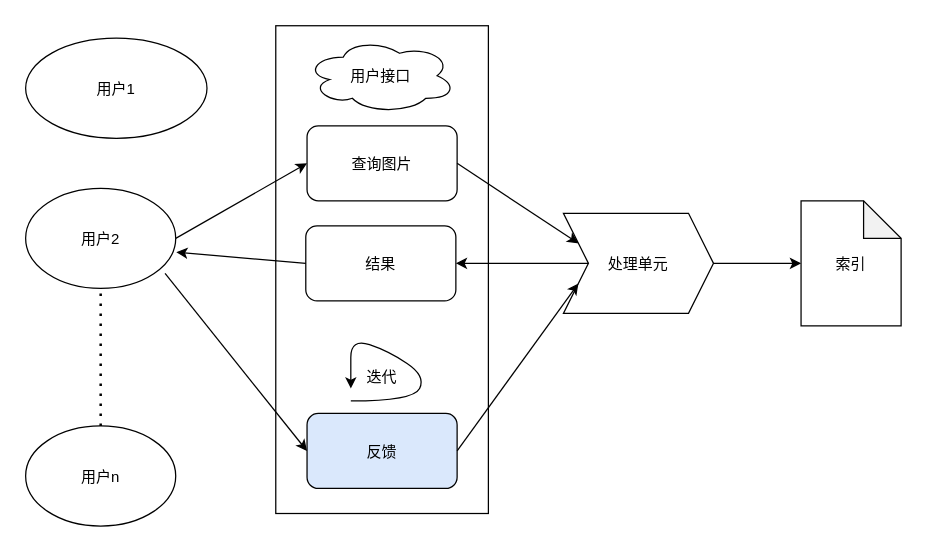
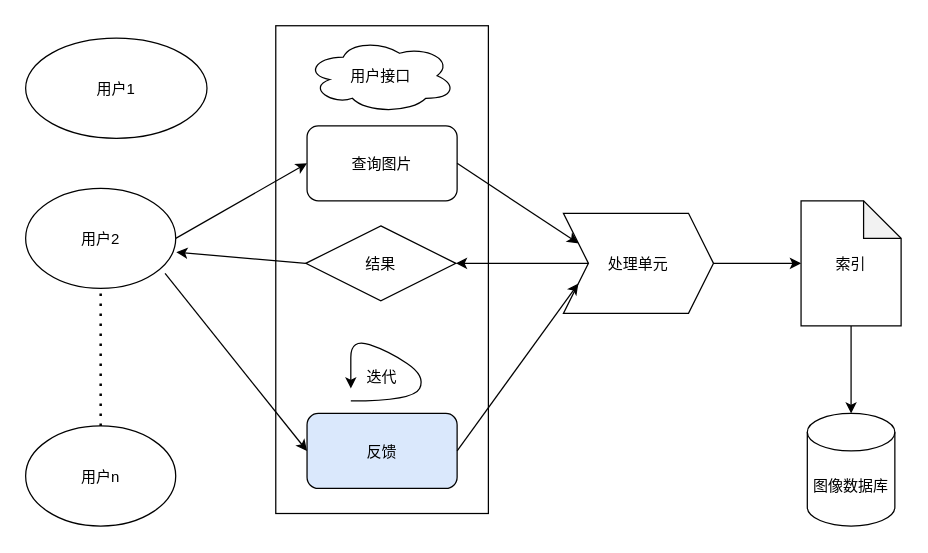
(381, 263) -> (381, 263)
none -> (851, 365)
none -> (851, 469)
